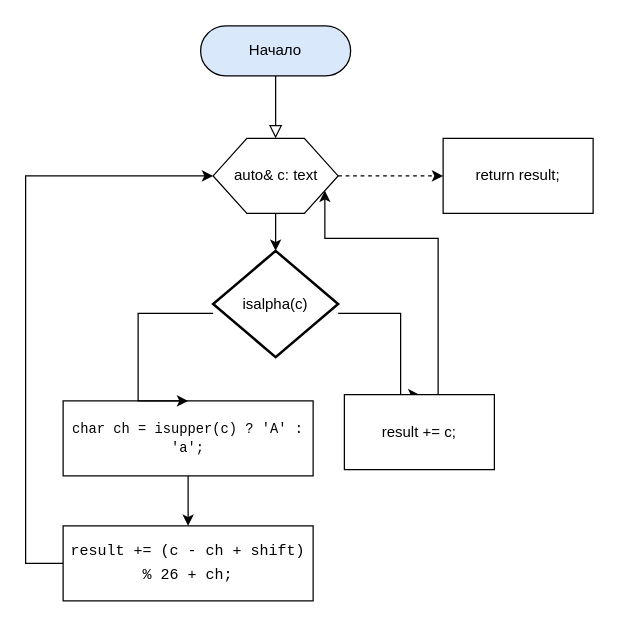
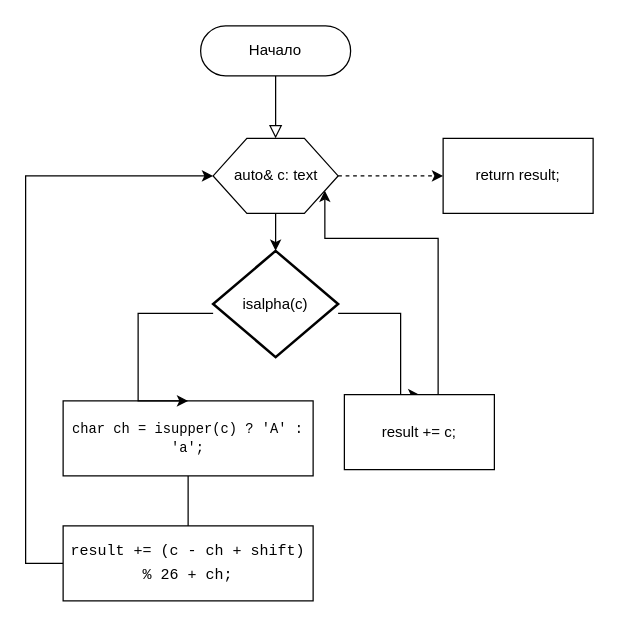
(276, 51) -> (276, 51)
(188, 516) -> (188, 519)
